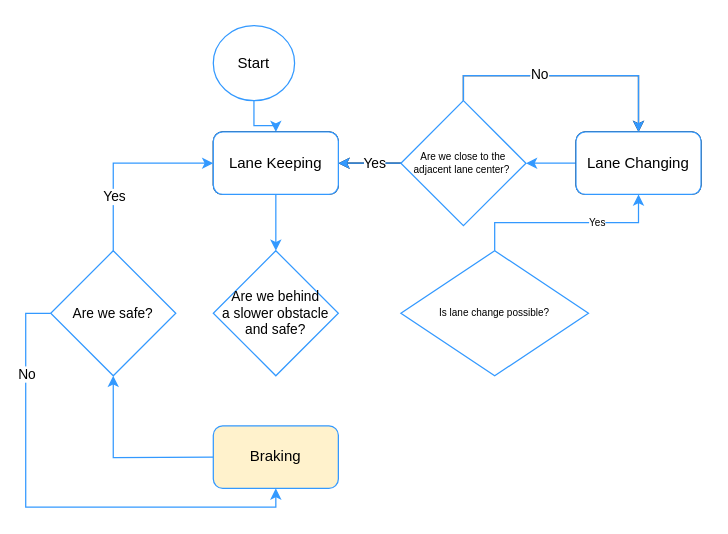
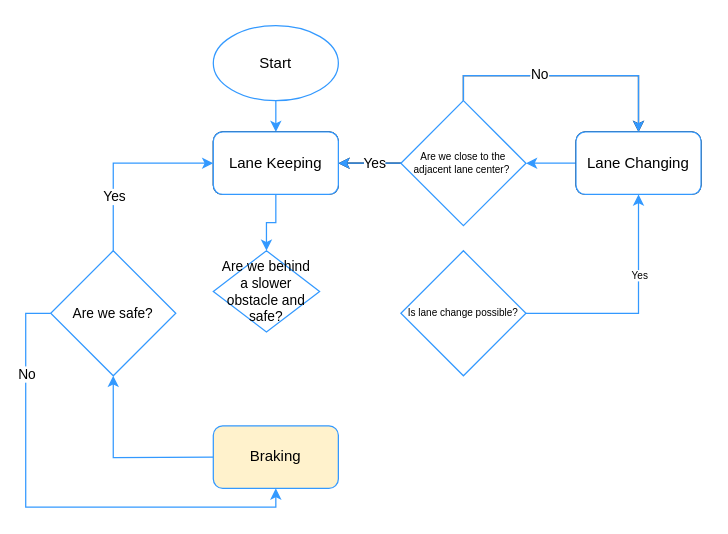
(254, 63) -> (276, 63)
(276, 313) -> (266, 291)
(494, 313) -> (463, 313)
